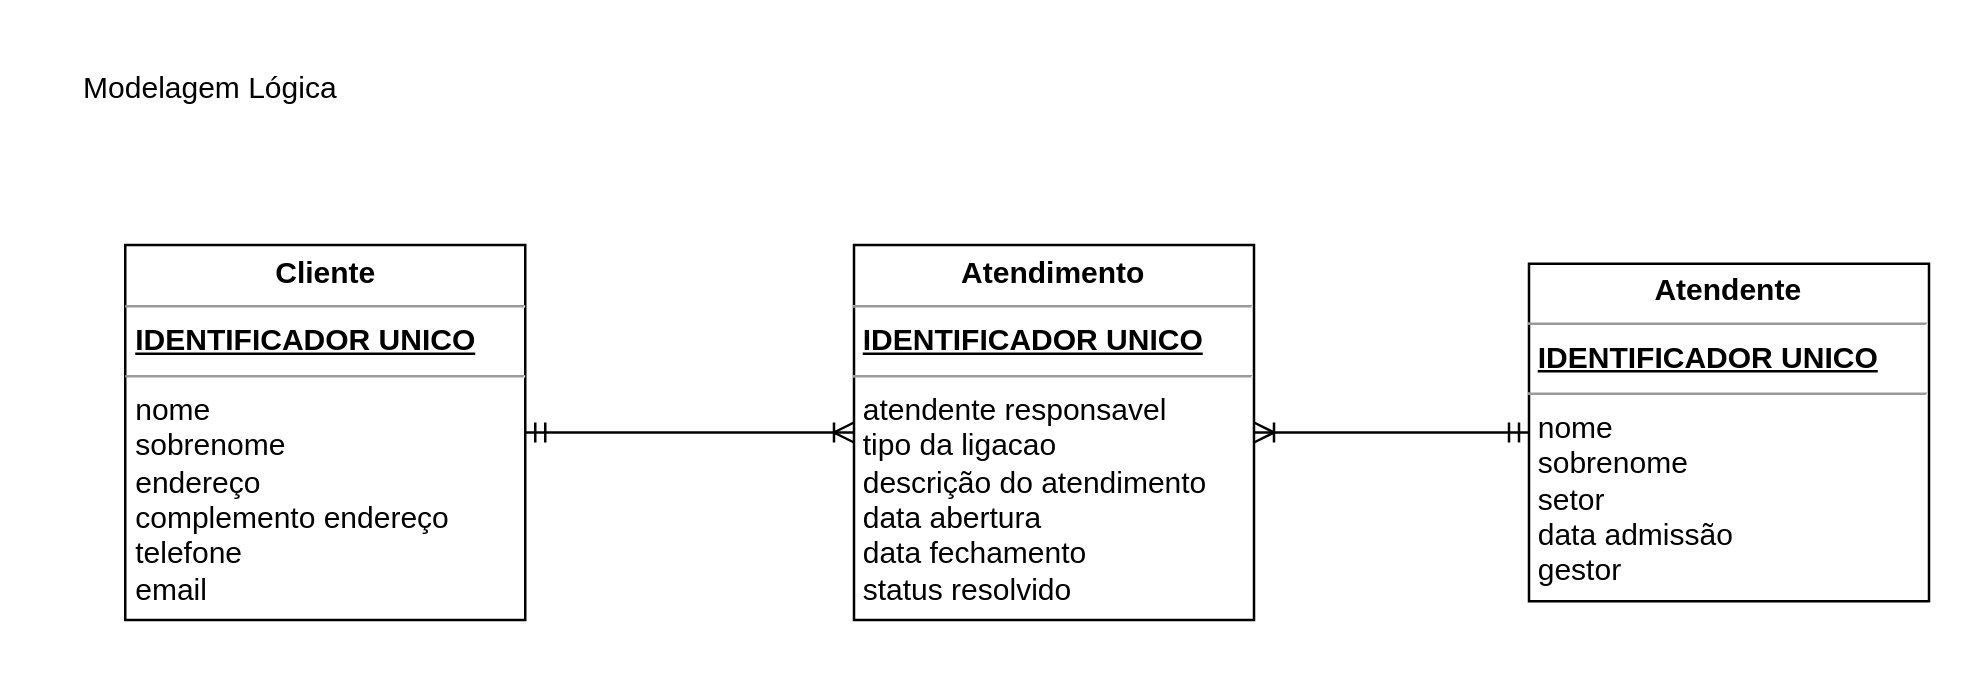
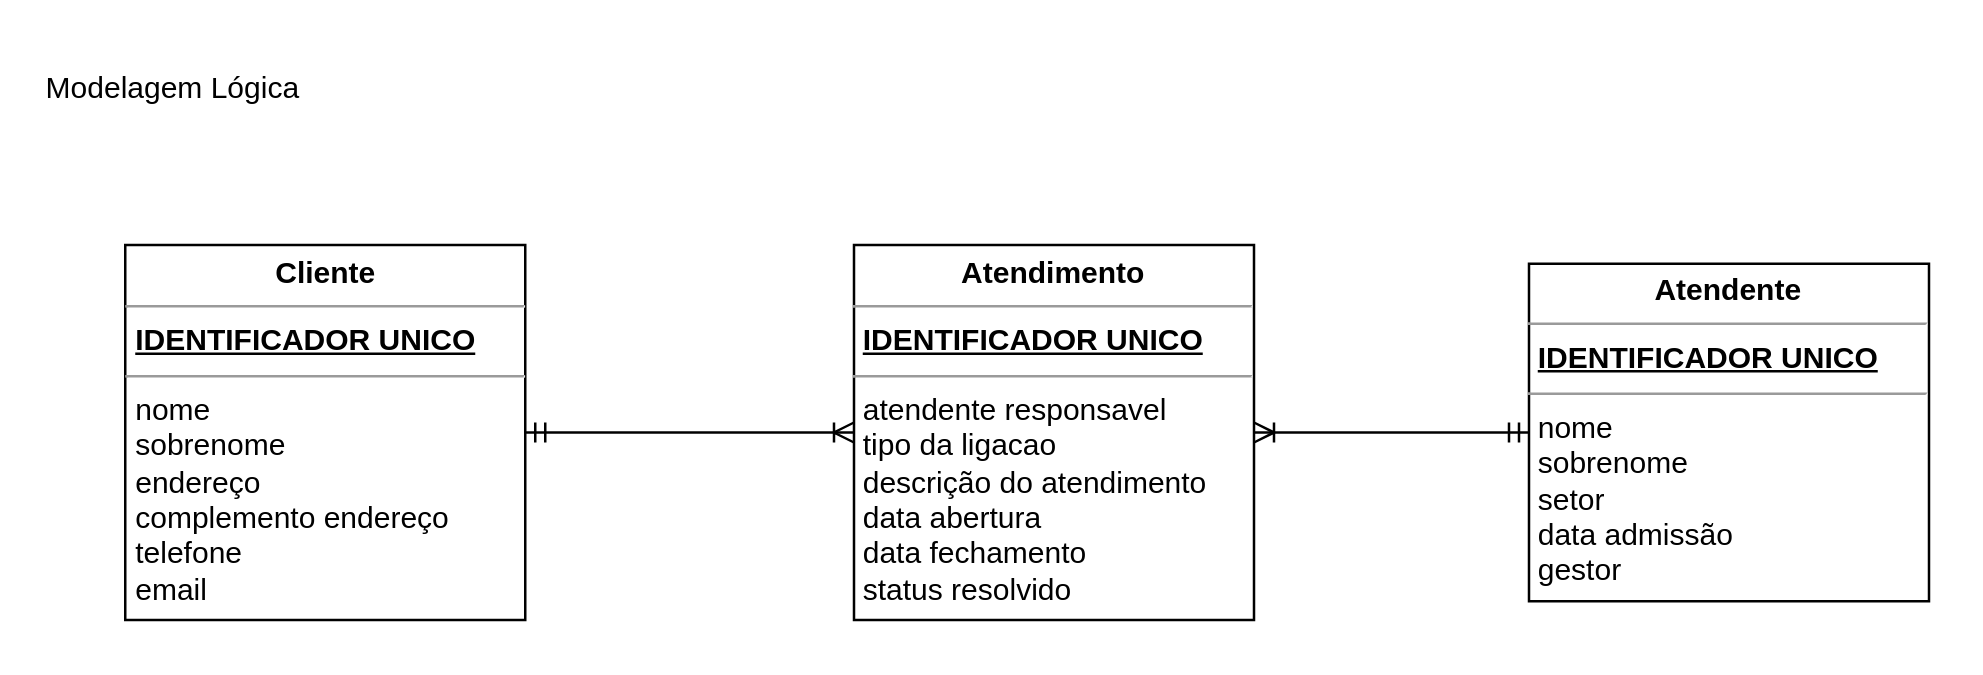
(214, 89) -> (176, 89)
